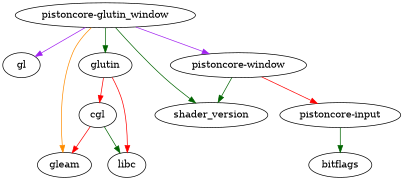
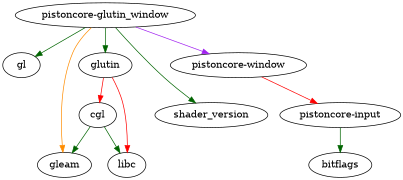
(63, 40) -> (63, 40)
(227, 87) -> none
(83, 137) -> (83, 137)
